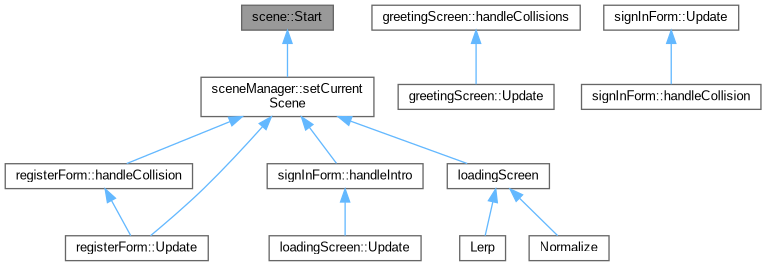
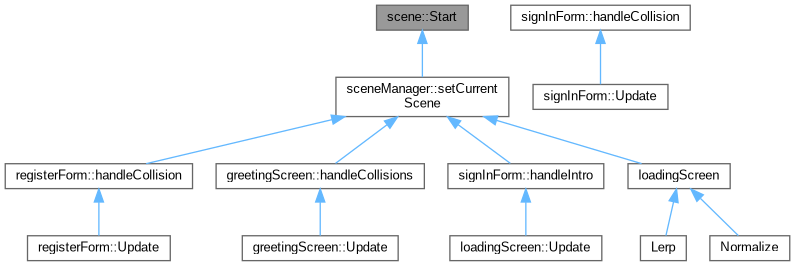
(671, 64) -> (601, 64)
(209, 184) -> (361, 144)
